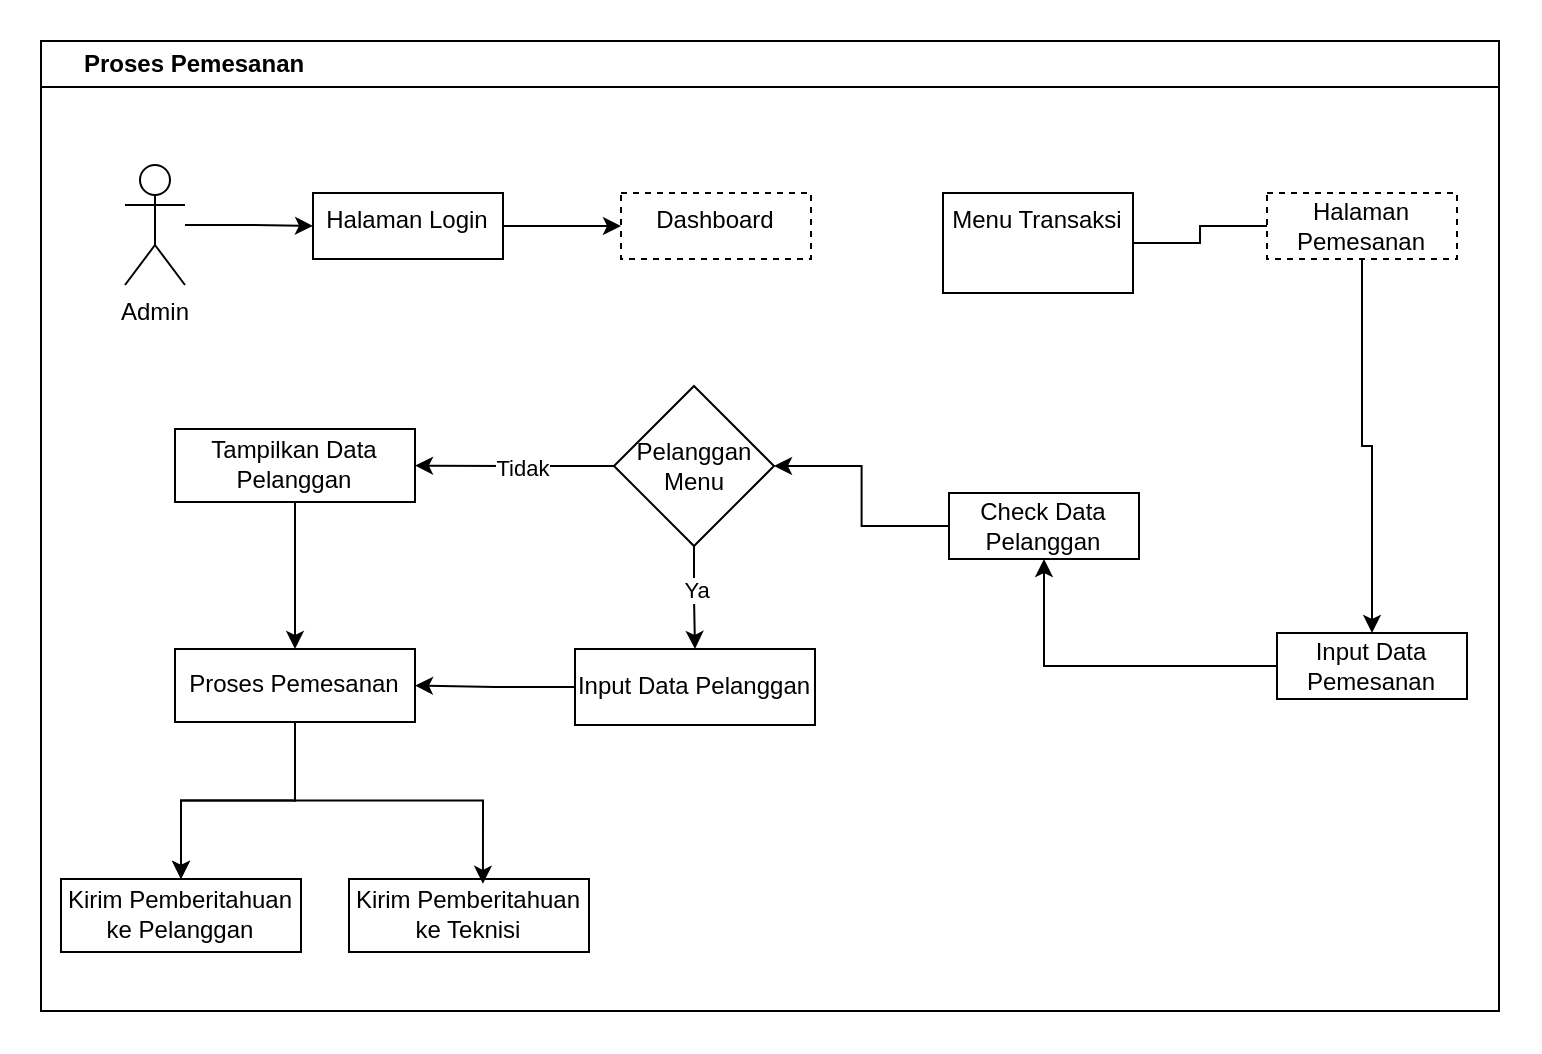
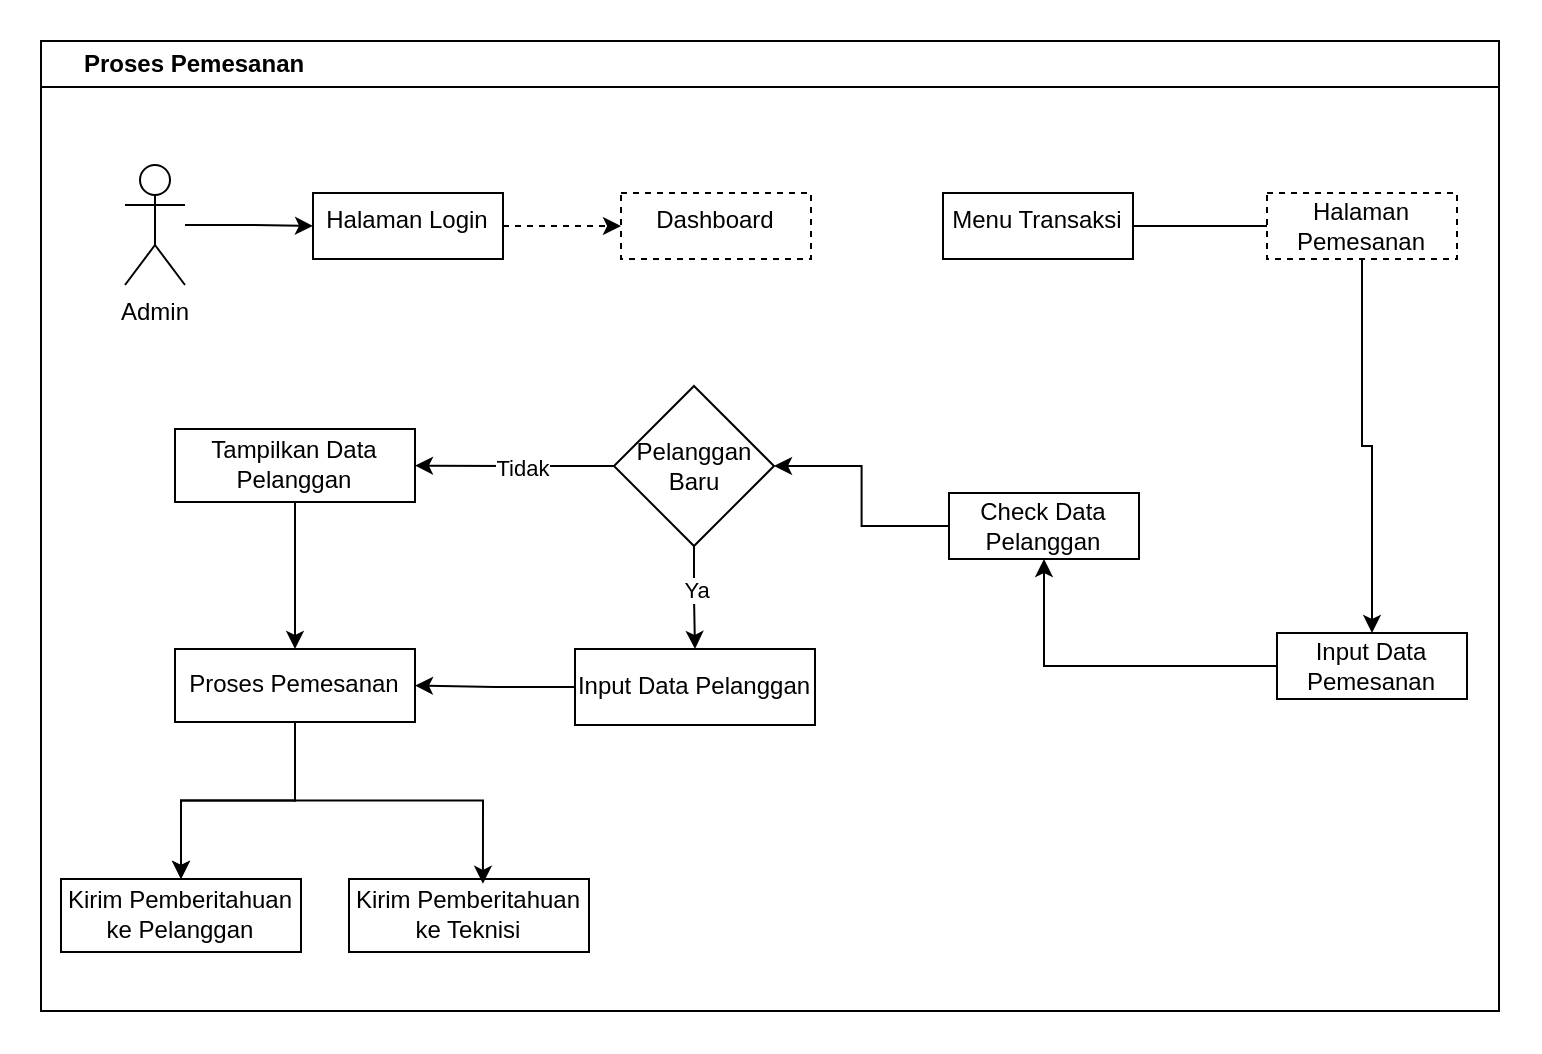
(557, 226) -> (557, 226)
(1038, 243) -> (1038, 226)
(695, 467) -> (695, 467)
